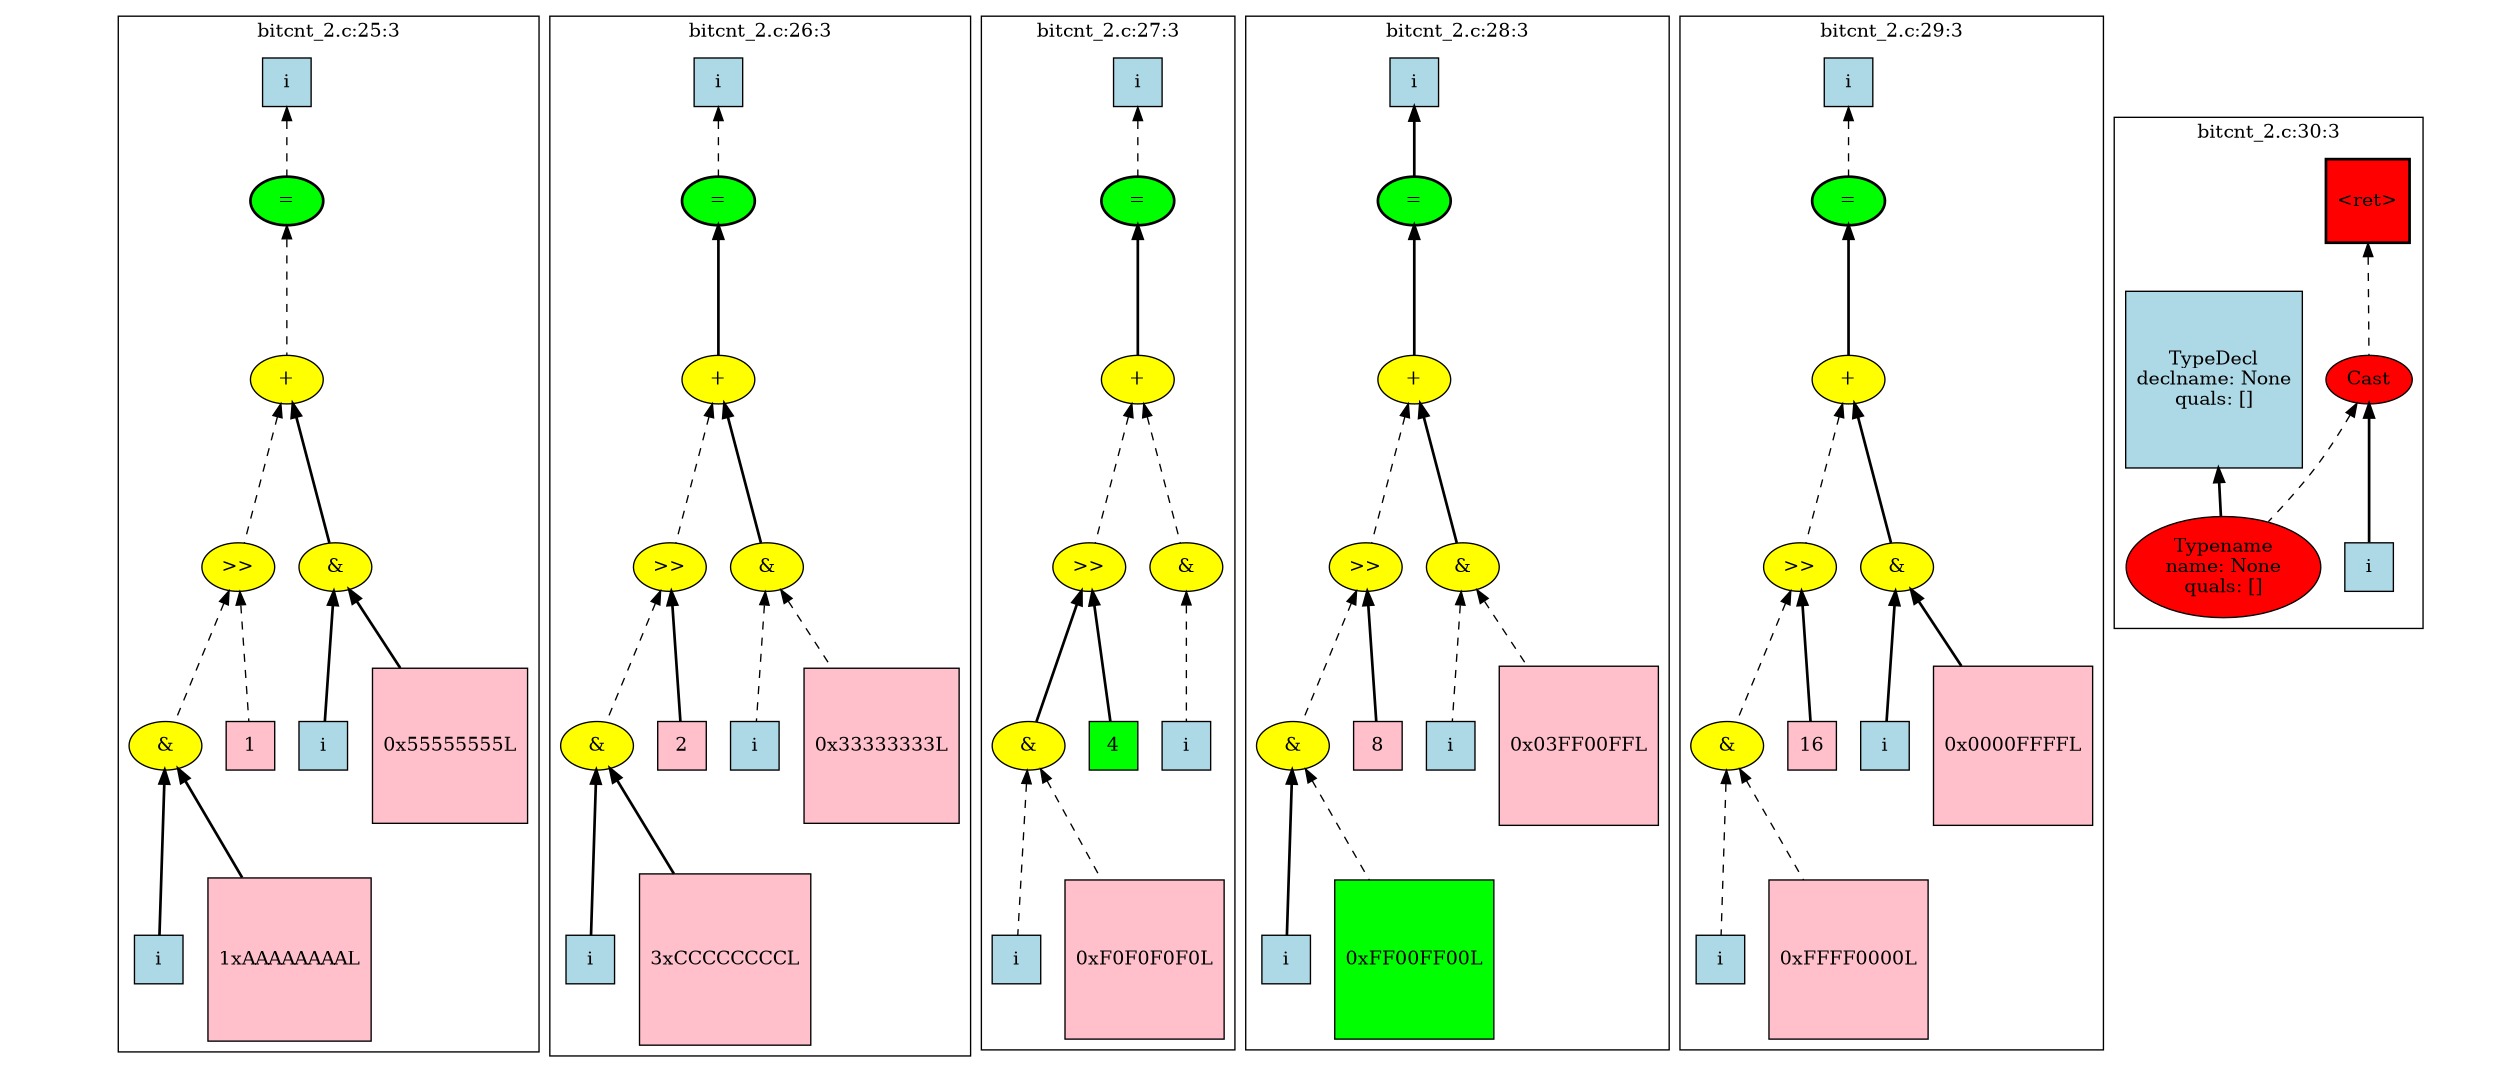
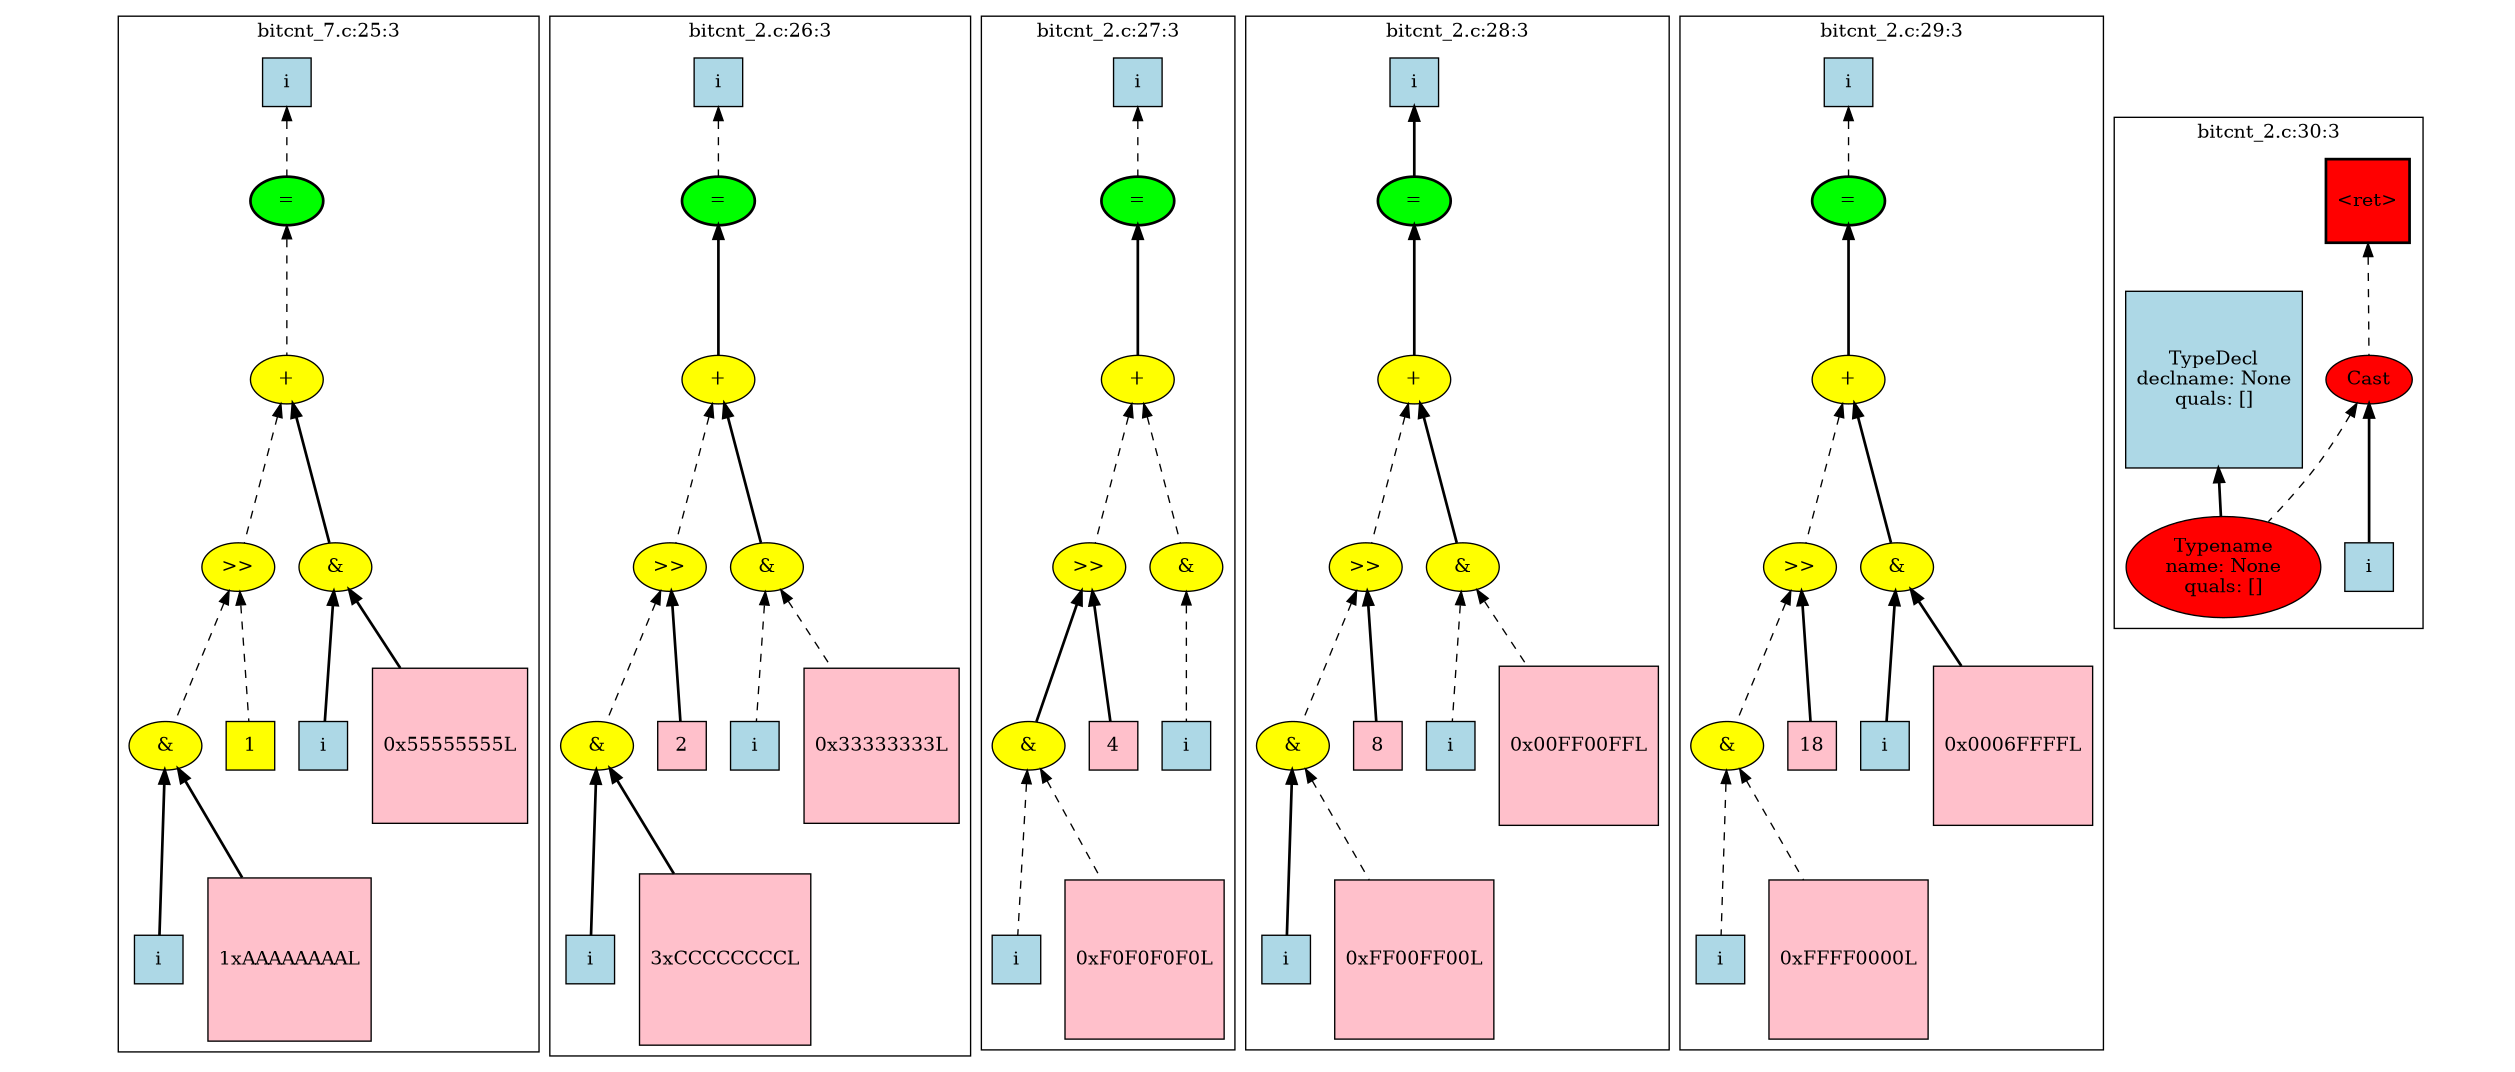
(329, 32) -> (329, 32)
(250, 746) -> (250, 746)
(1114, 746) -> (1114, 746)
(1579, 746) -> (1579, 746)
(1812, 746) -> (1812, 746)
(2013, 746) -> (2013, 746)
(1414, 960) -> (1414, 960)
